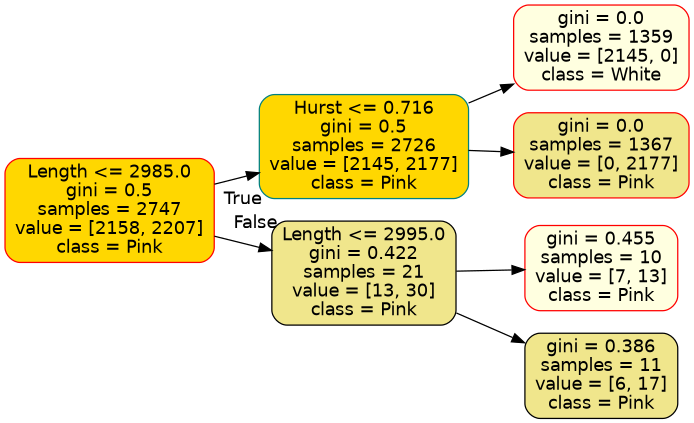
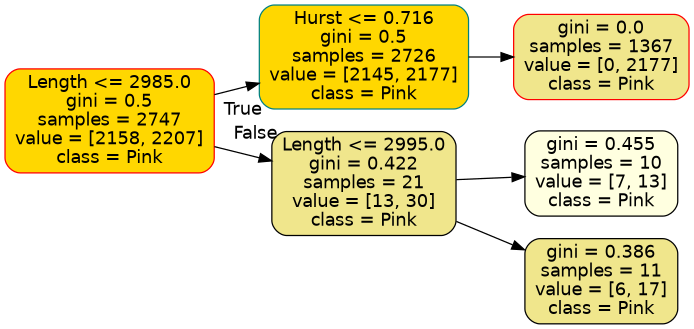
(601, 48) -> none
(601, 268) -> (601, 174)
